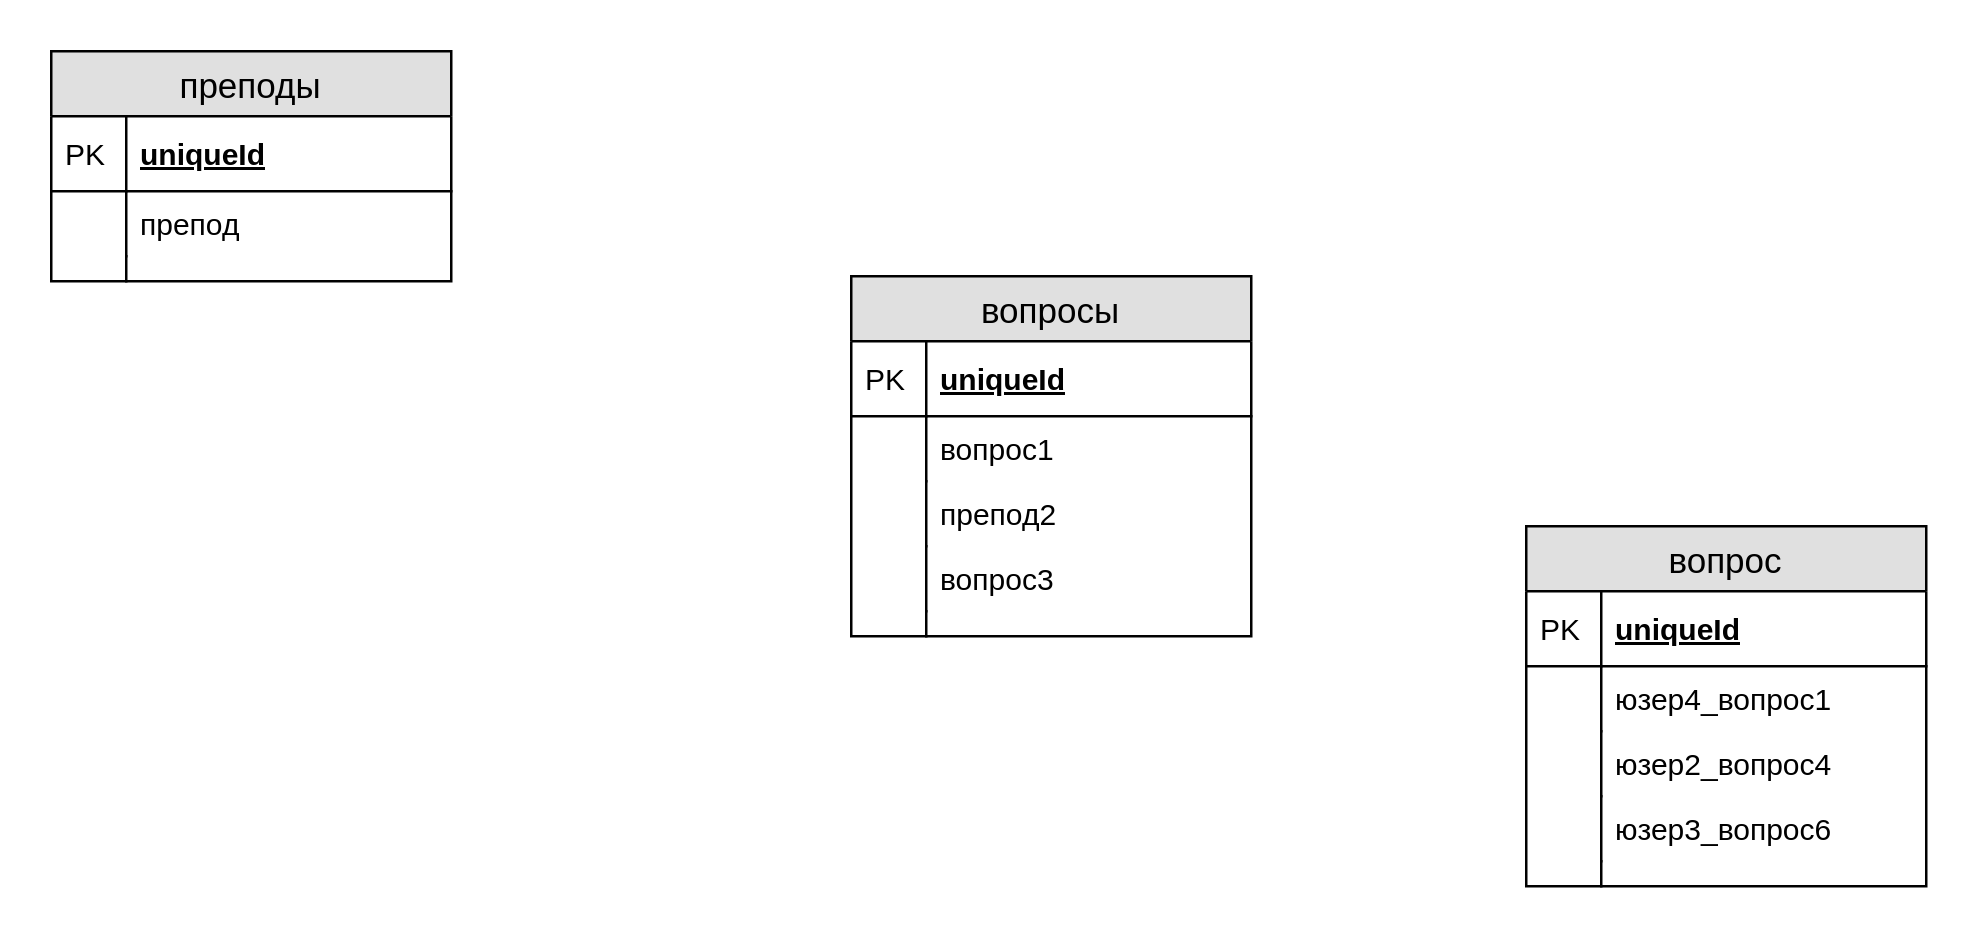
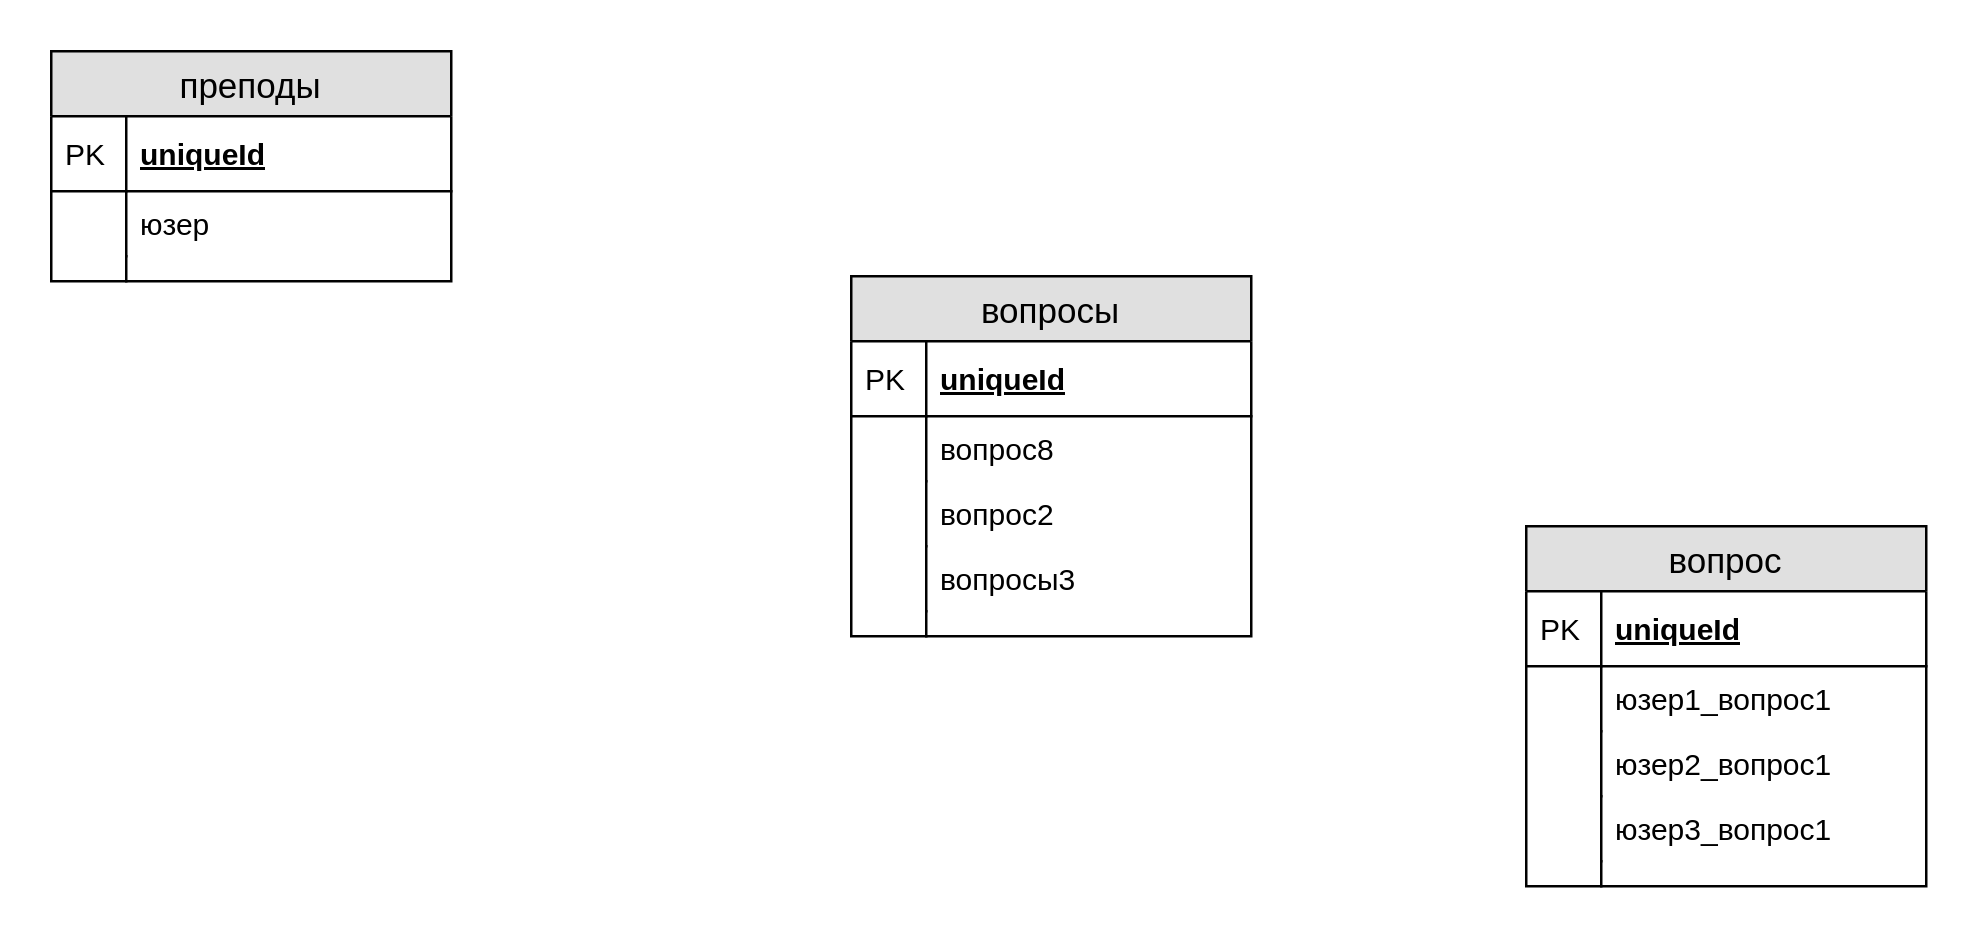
(190, 225) -> (174, 225)
(999, 450) -> (999, 450)
(999, 515) -> (999, 515)
(999, 580) -> (1007, 580)
(1724, 700) -> (1724, 700)
(1724, 765) -> (1724, 765)
(1724, 830) -> (1724, 830)
